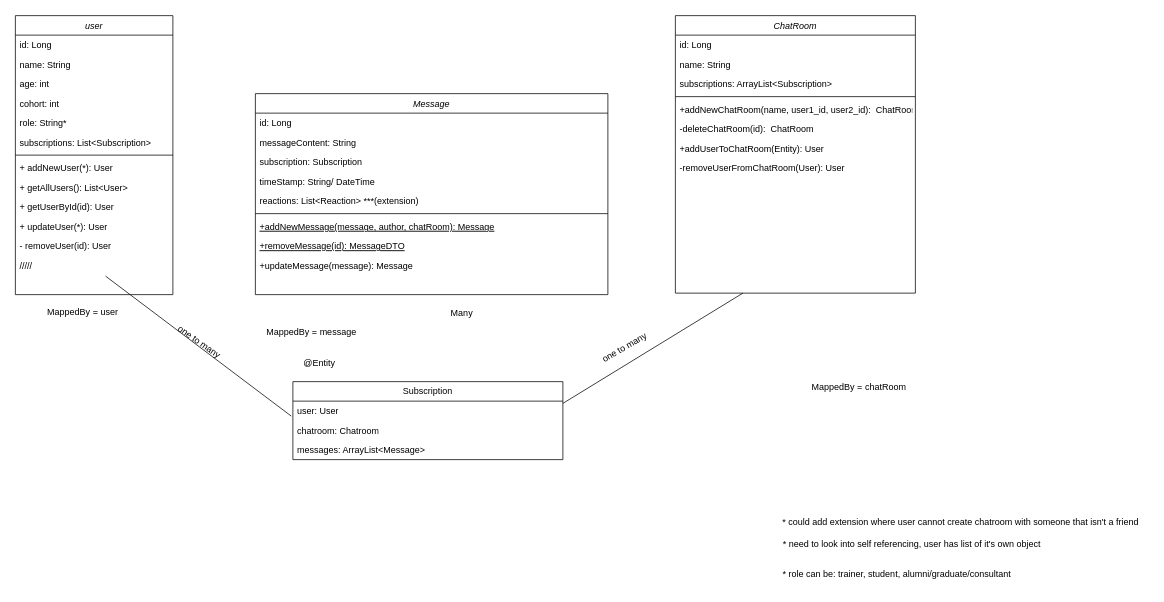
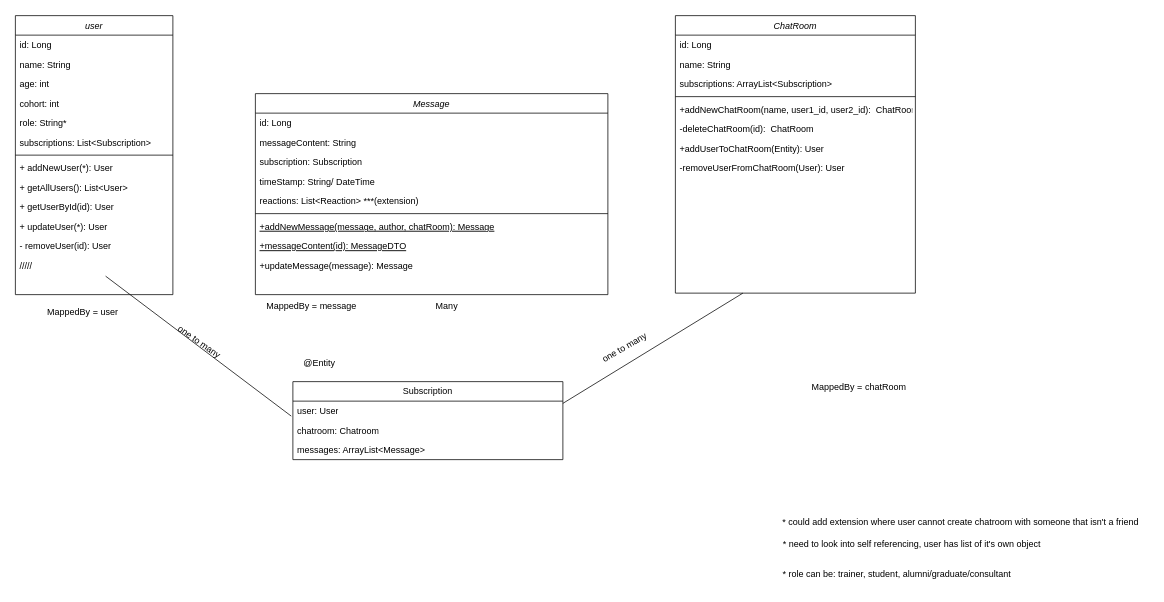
(332, 246) -> (334, 246)
(462, 313) -> (447, 306)
(312, 332) -> (312, 306)
